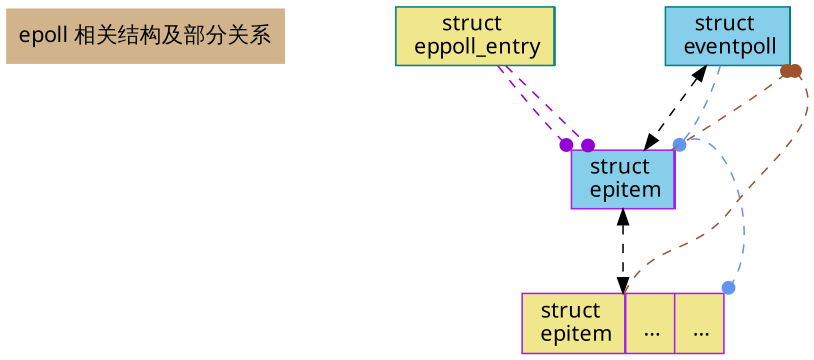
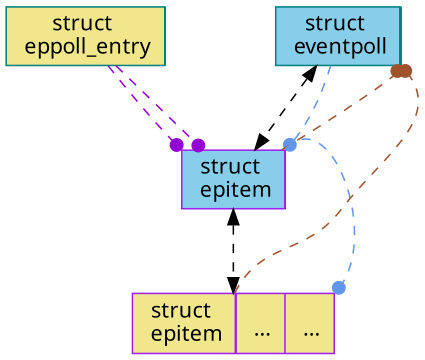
(146, 36) -> none
